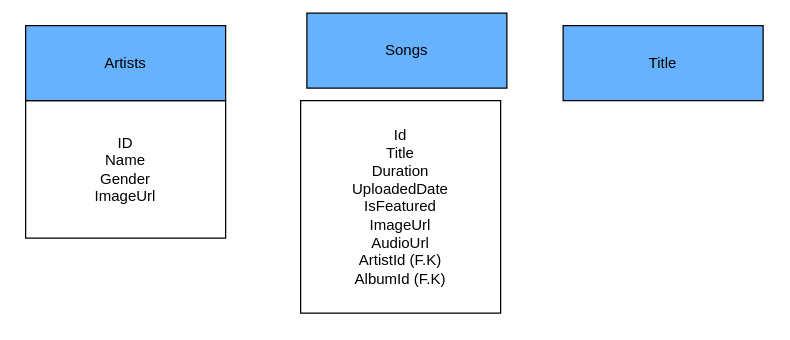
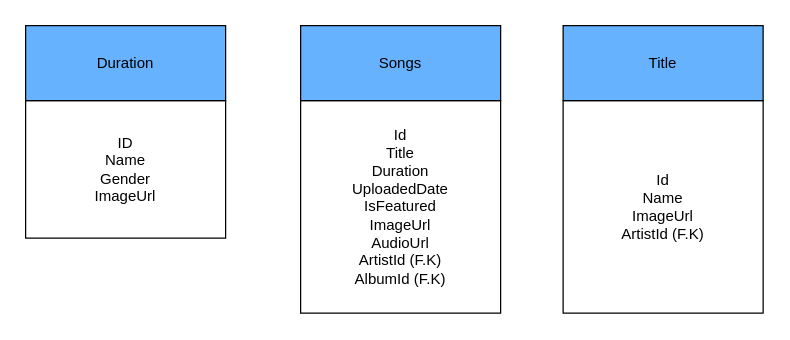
(407, 51) -> (401, 63)
(126, 63) -> (126, 63)
none -> (663, 207)
